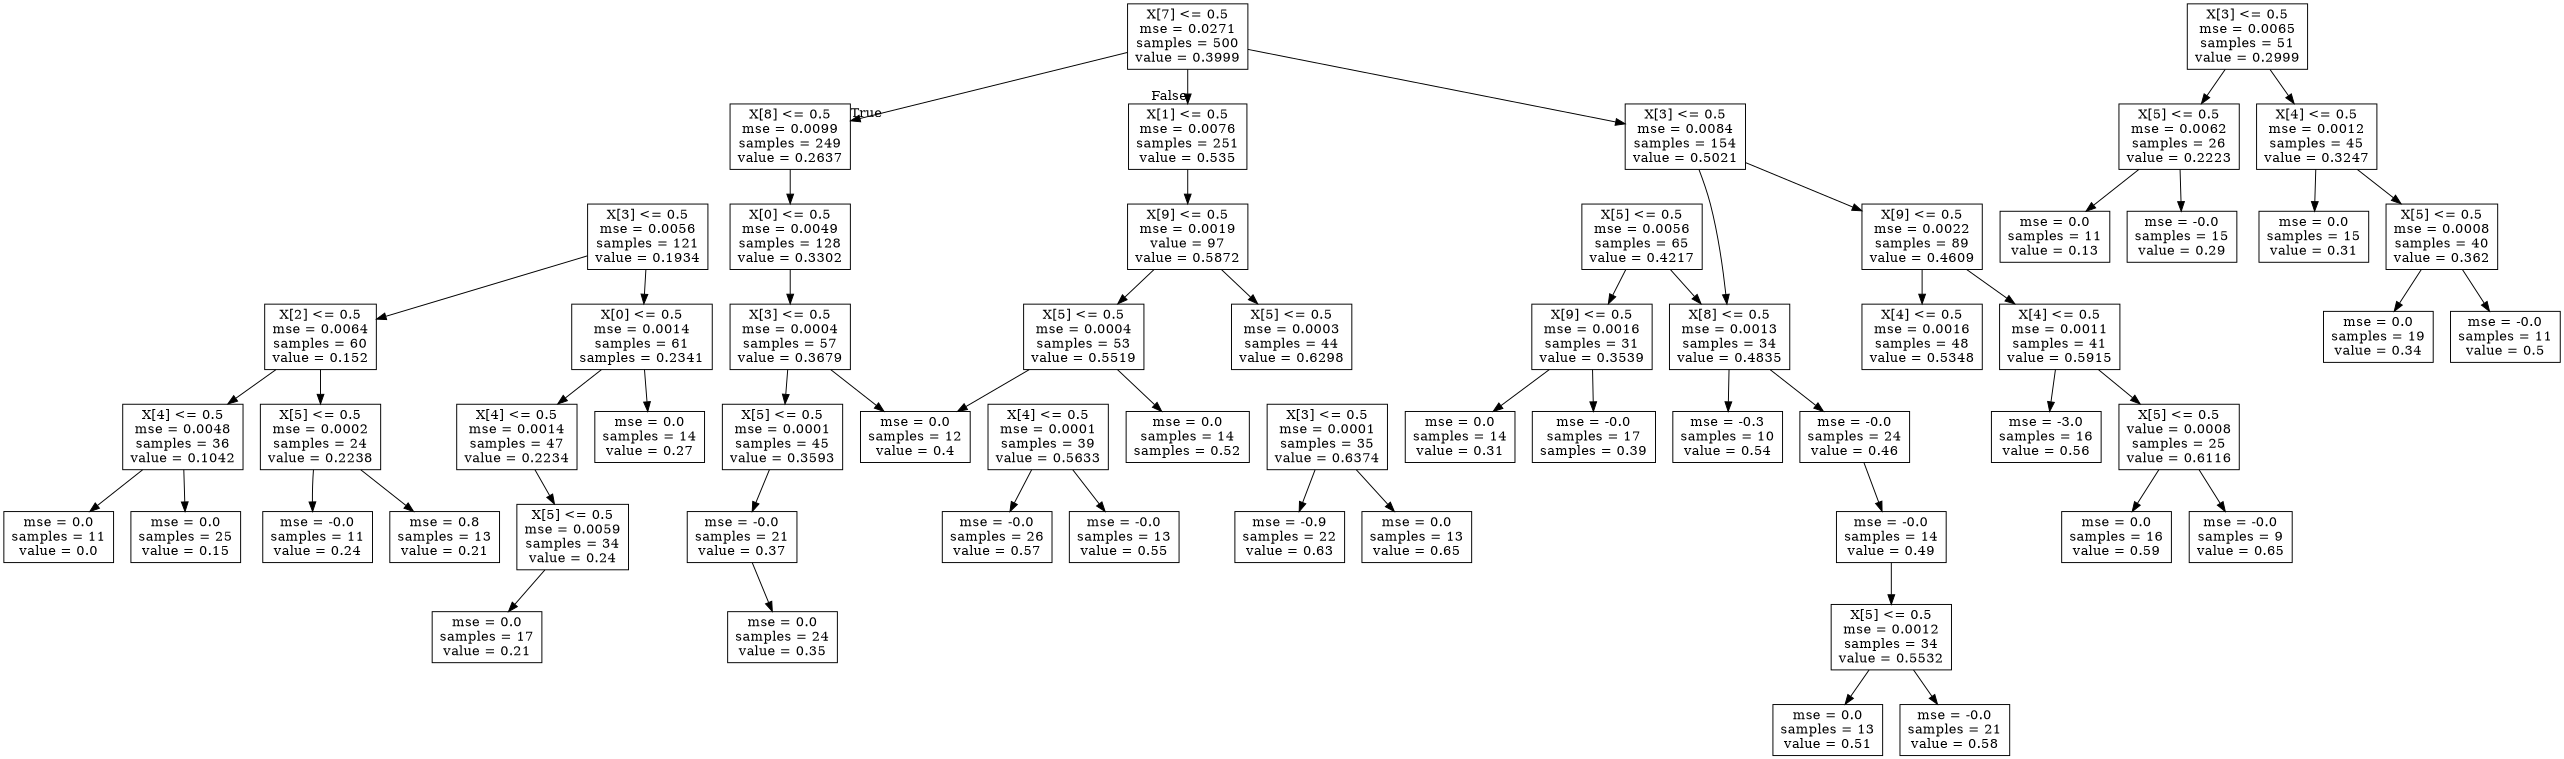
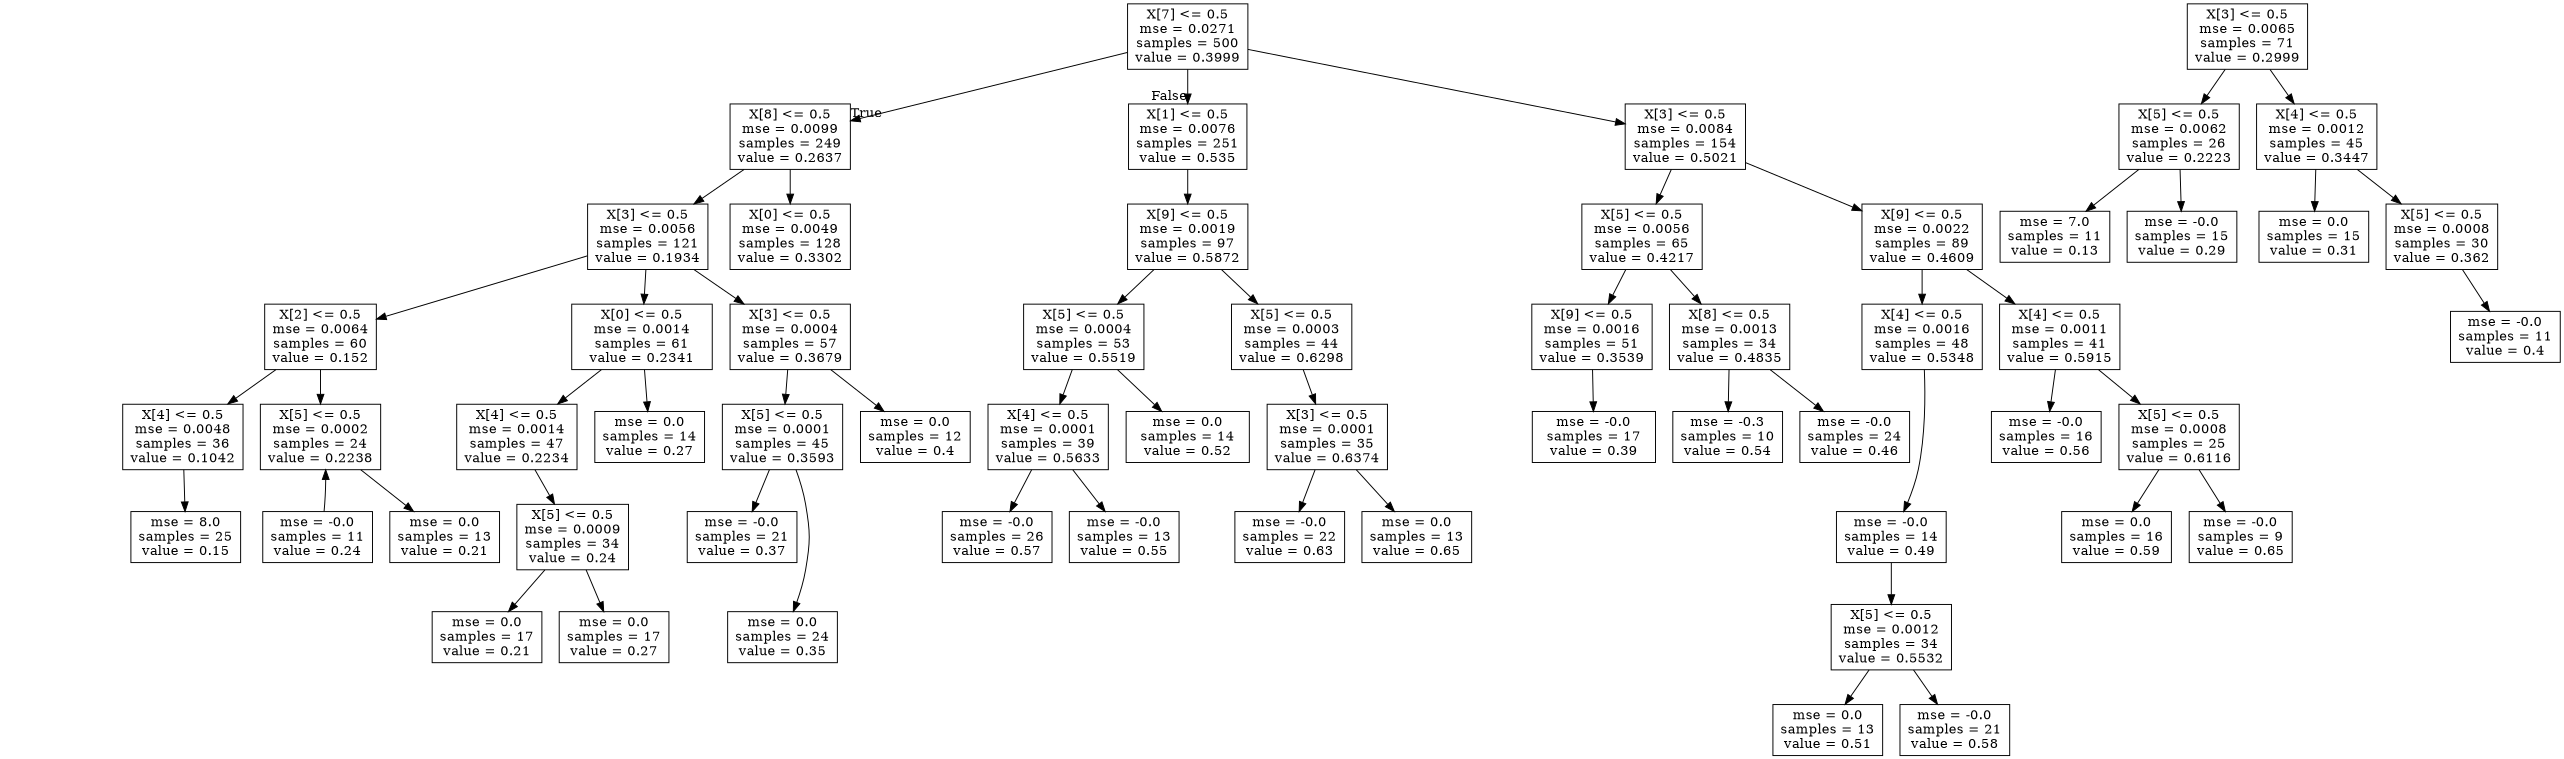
(2247, 37) -> (2247, 37)
(2317, 137) -> (2317, 137)
none -> (723, 184)
(1716, 231) -> (1666, 182)
(1188, 237) -> (1188, 237)
(2055, 237) -> (2055, 237)
(2442, 237) -> (2442, 237)
(790, 282) -> (715, 284)
(642, 337) -> (642, 337)
(1592, 337) -> (1592, 337)
(2378, 337) -> none
(2505, 337) -> (2505, 337)
none -> (1308, 382)
(997, 388) -> (1068, 382)
(1188, 437) -> (1188, 437)
(1460, 437) -> none
(1594, 437) -> (1594, 437)
(2046, 437) -> (2046, 437)
(2179, 437) -> (2179, 437)
(1871, 482) -> (1923, 437)
(313, 486) -> (325, 496)
(59, 537) -> none
(186, 537) -> (186, 537)
(445, 537) -> (445, 537)
(573, 537) -> (573, 537)
(1290, 537) -> (1290, 537)
(760, 583) -> (809, 536)
none -> (614, 637)
